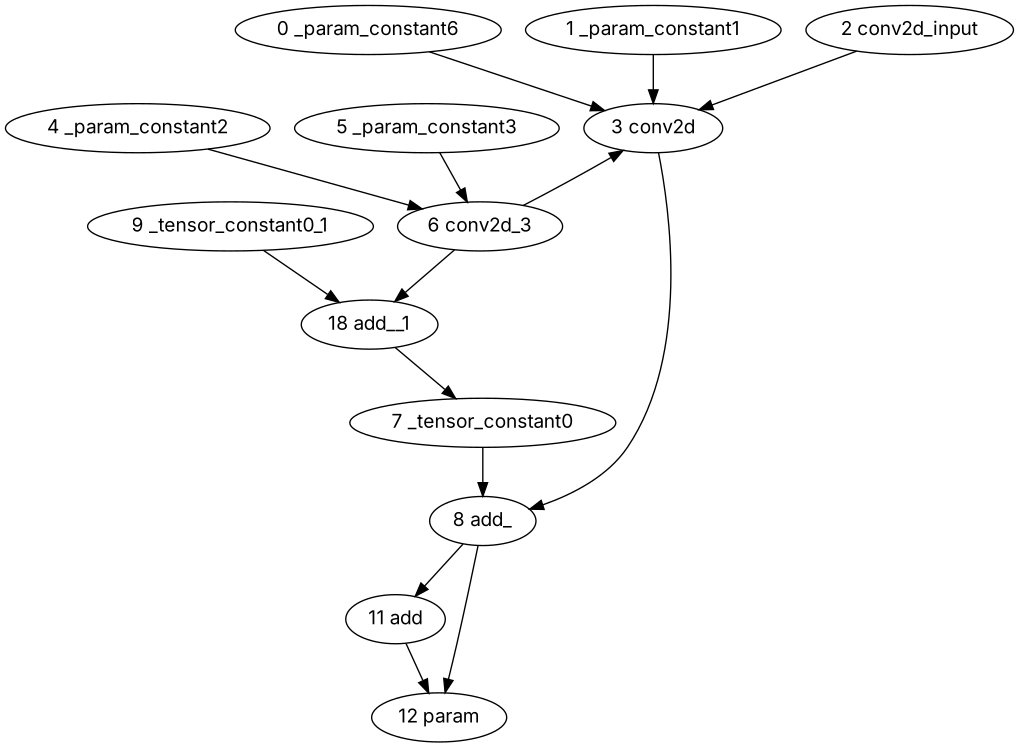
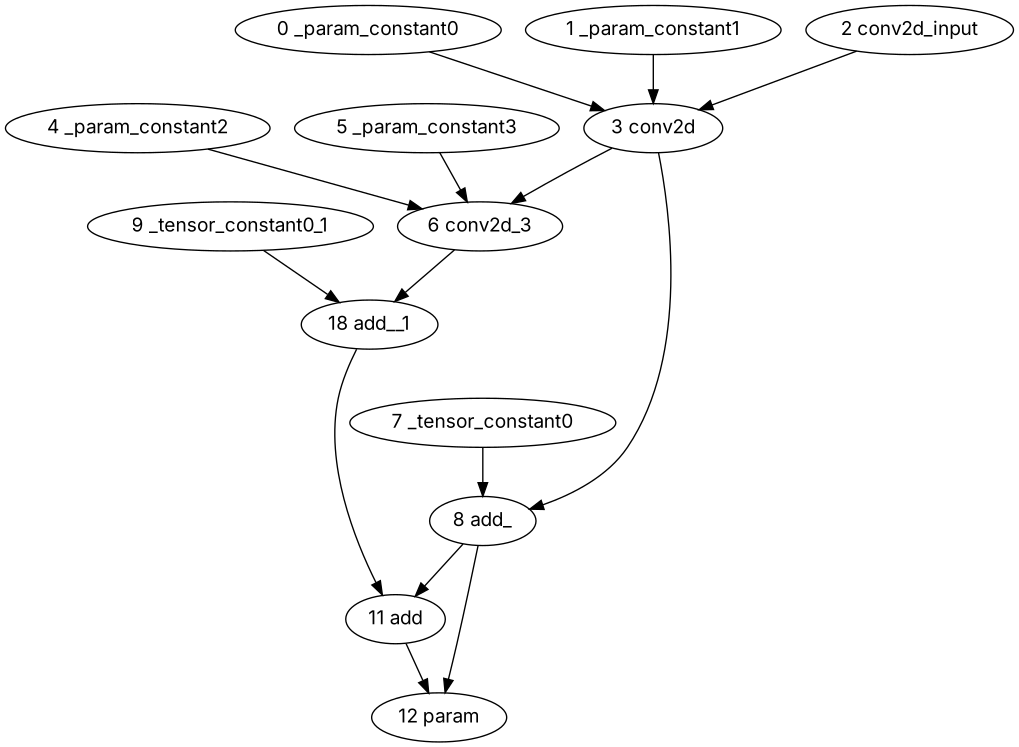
(368, 30) -> (368, 30)
(567, 182) -> (567, 172)
(420, 369) -> (338, 467)
